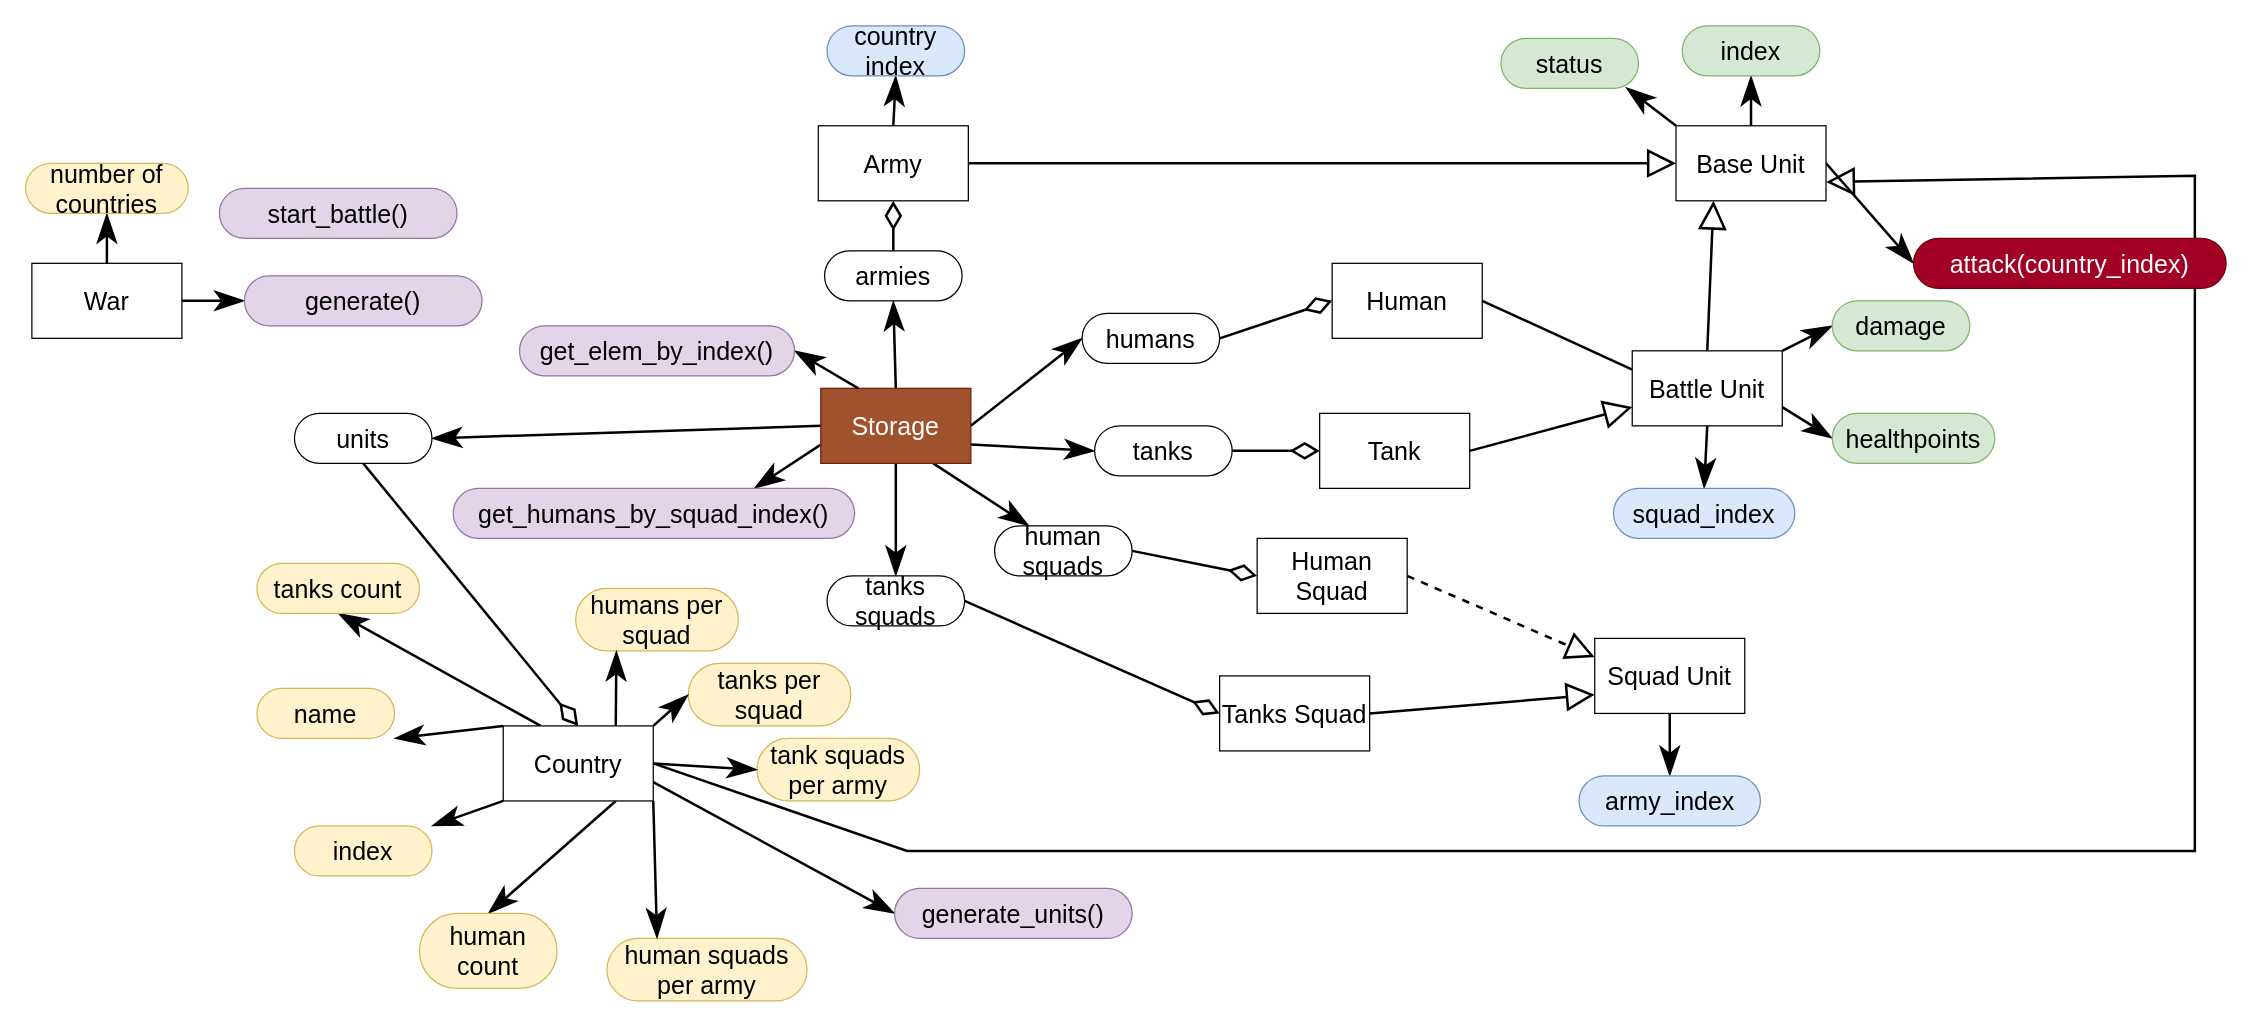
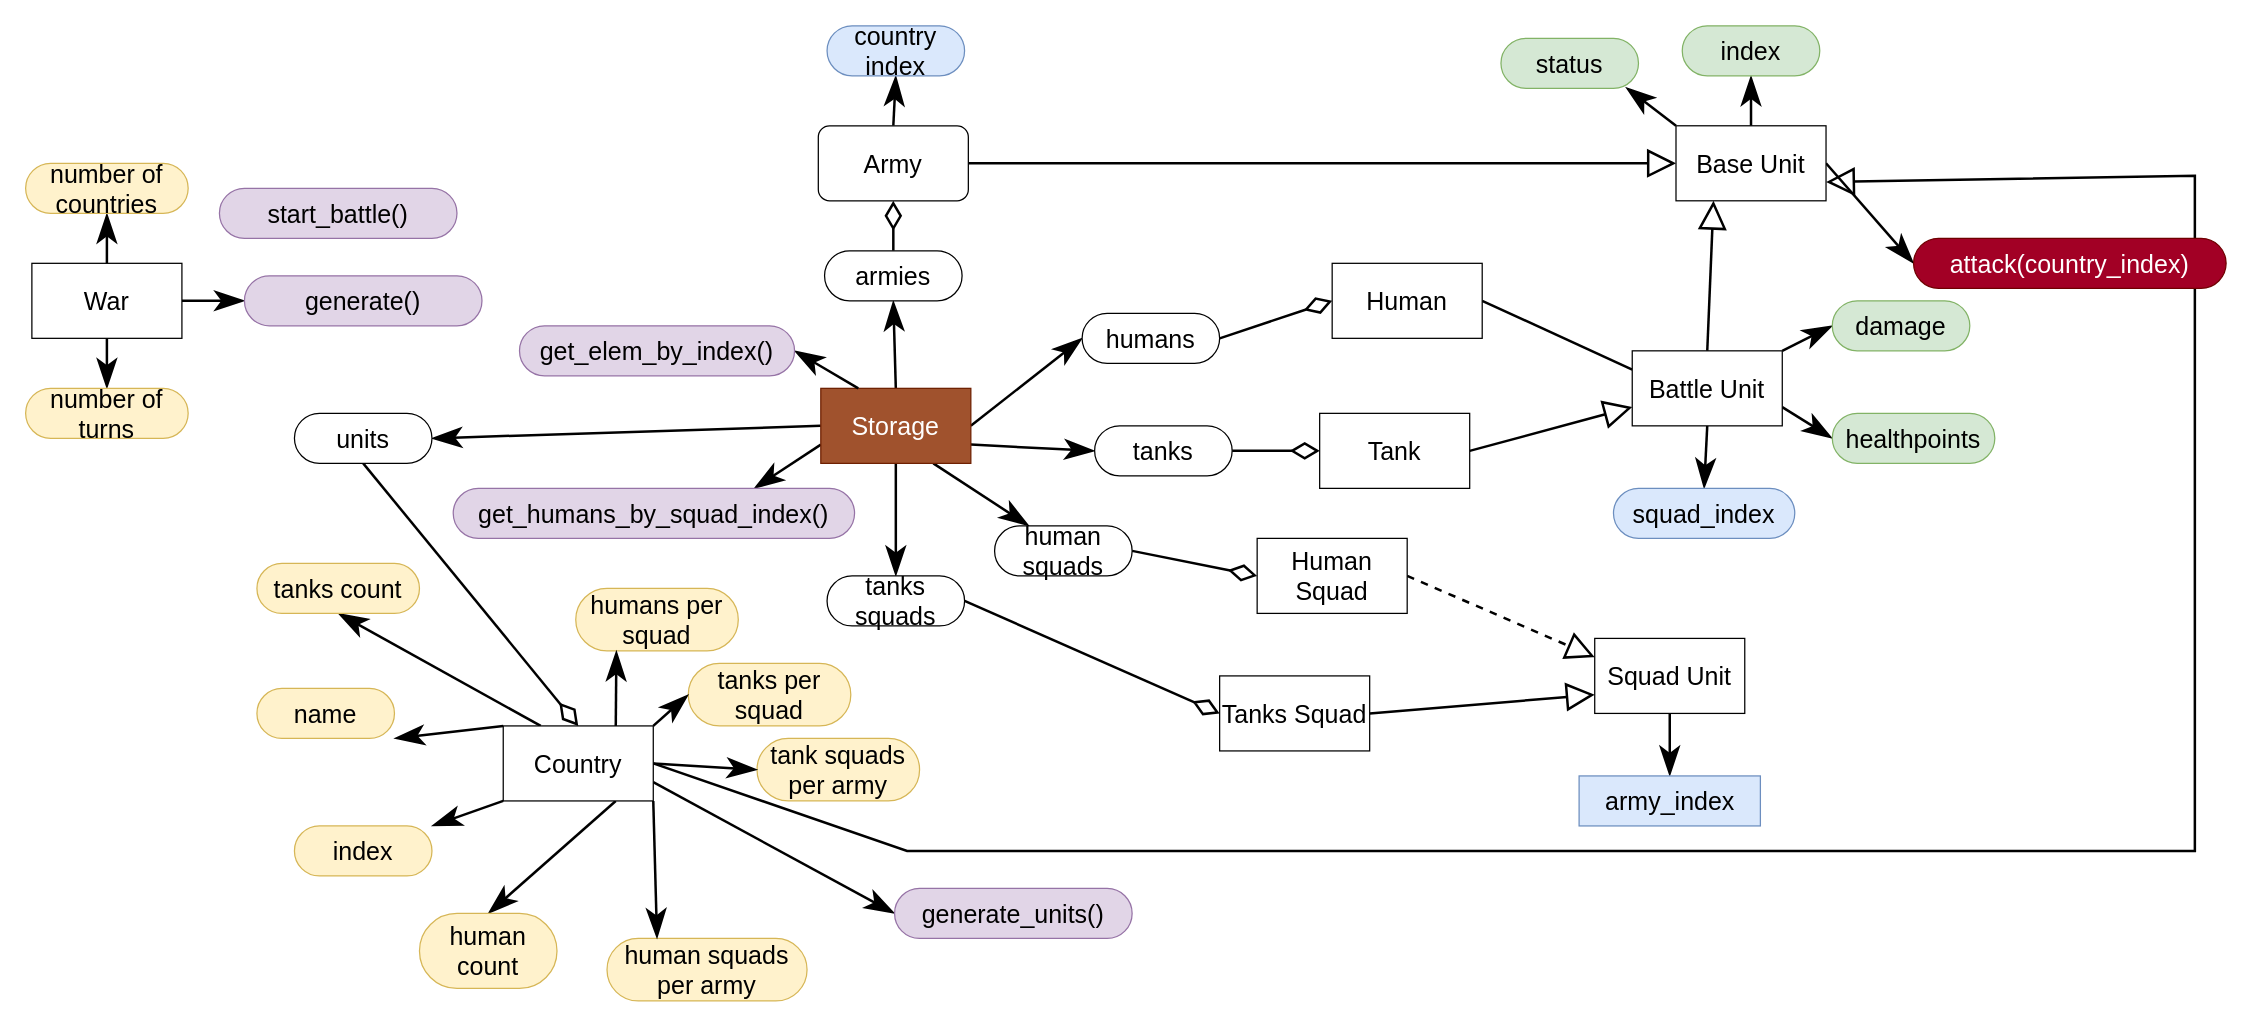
(893, 163) -> (893, 163)
none -> (107, 352)
none -> (107, 413)
(1669, 801) -> (1669, 801)
